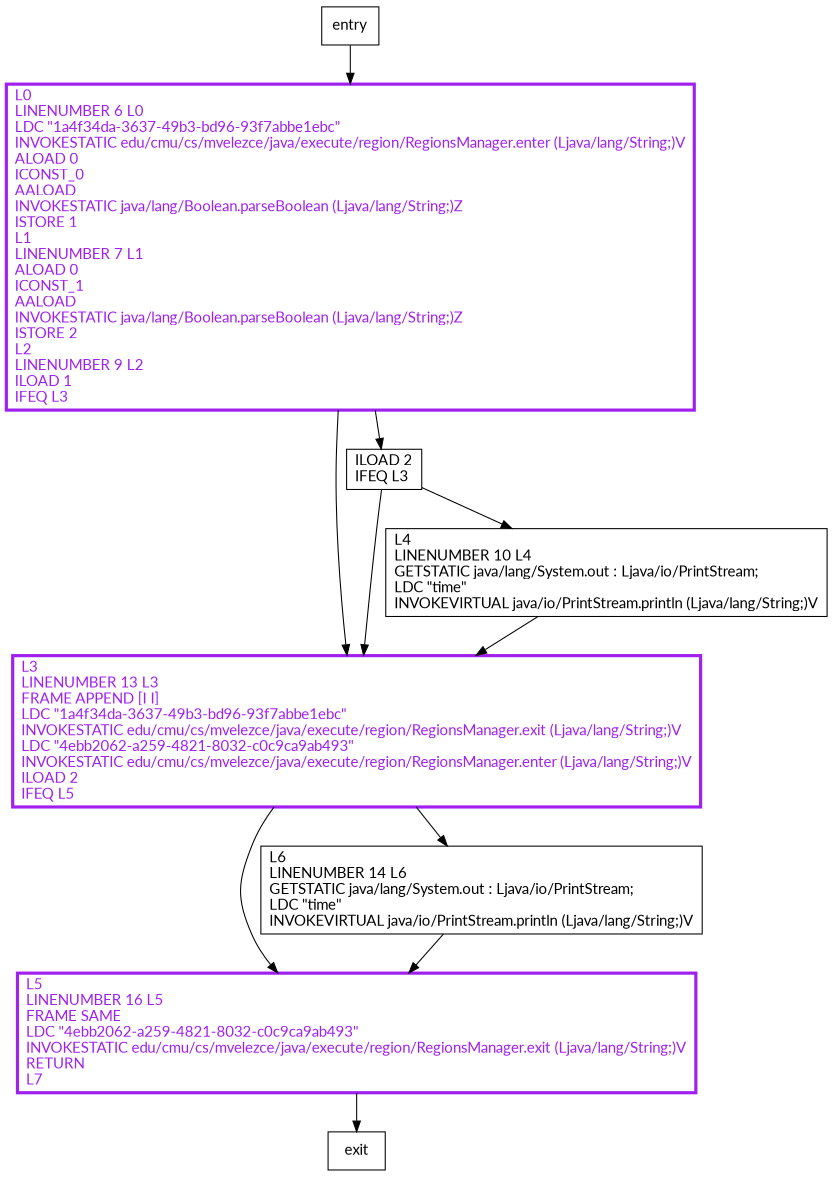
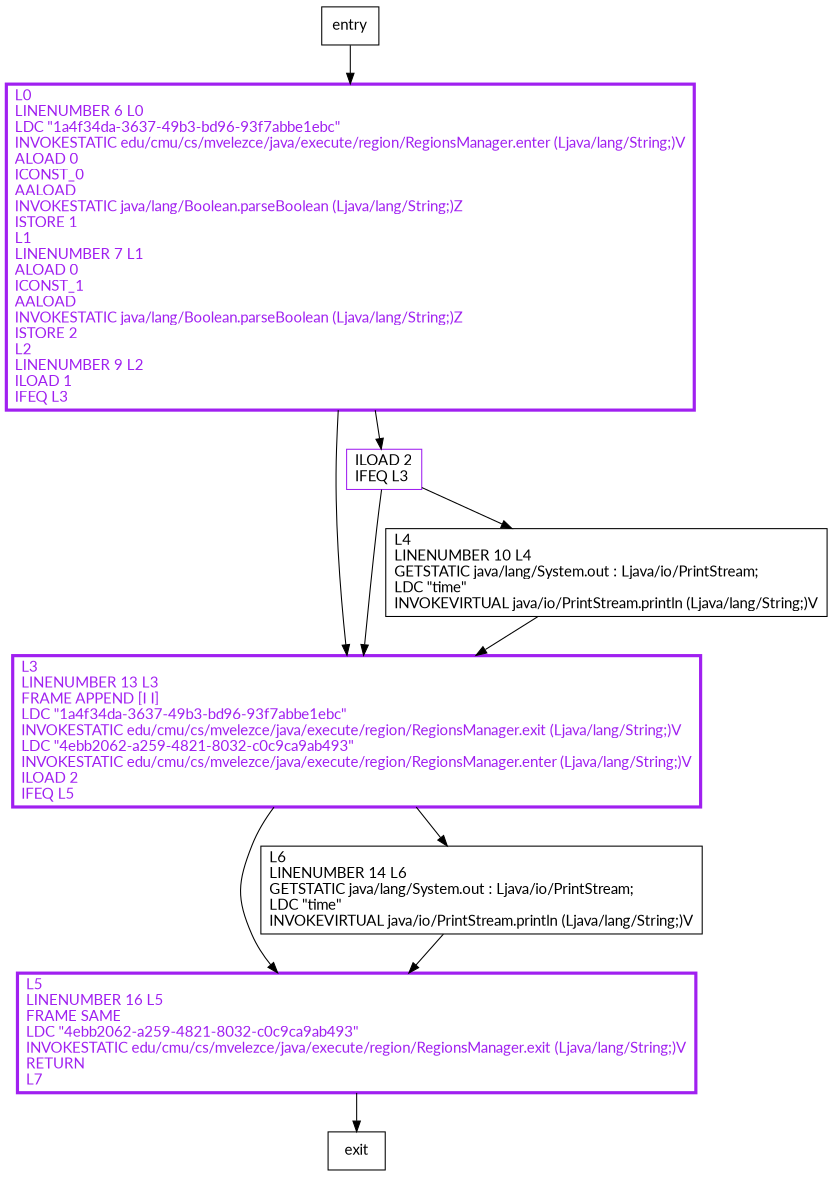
(384, 469) -> (384, 469)
